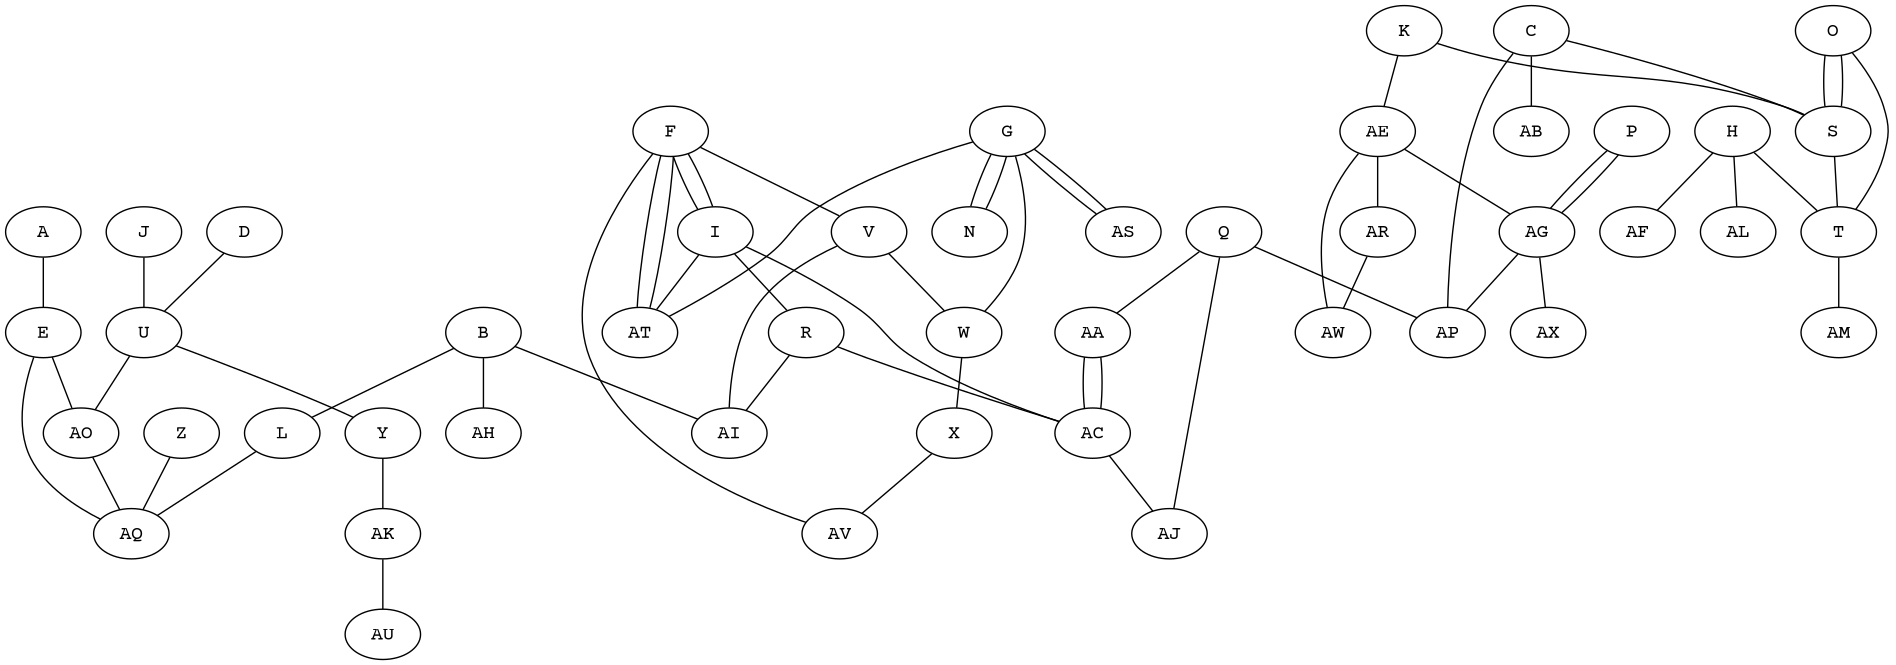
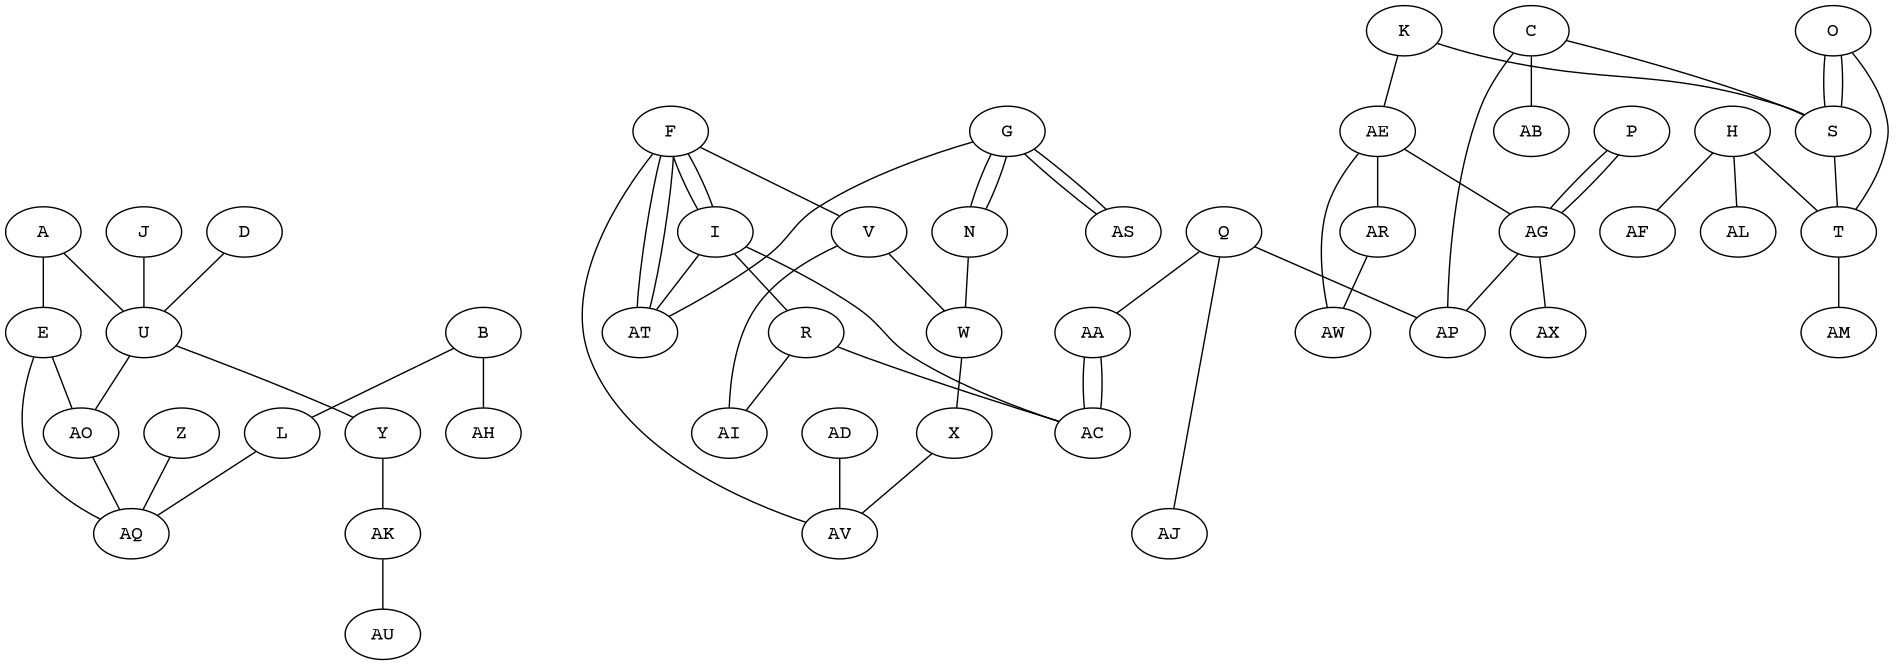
(1024, 239) -> (967, 282)
none -> (93, 282)
(616, 387) -> none
none -> (840, 433)
(1131, 483) -> none
